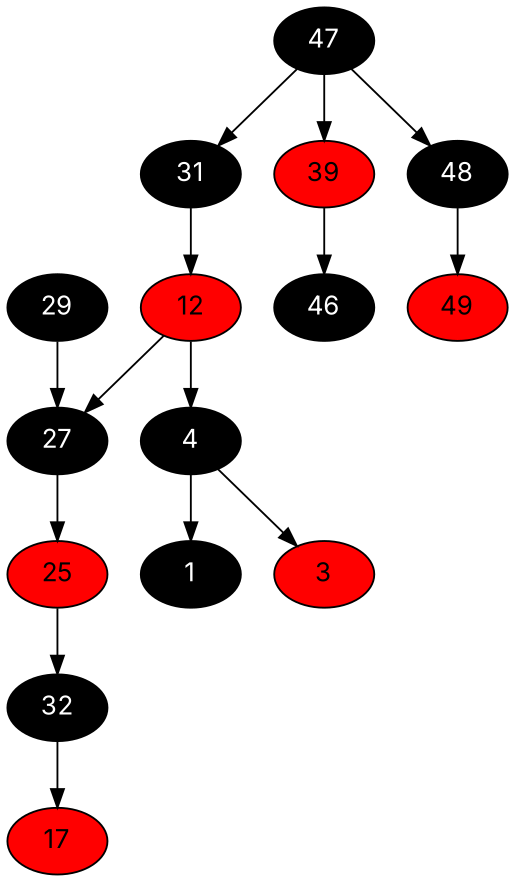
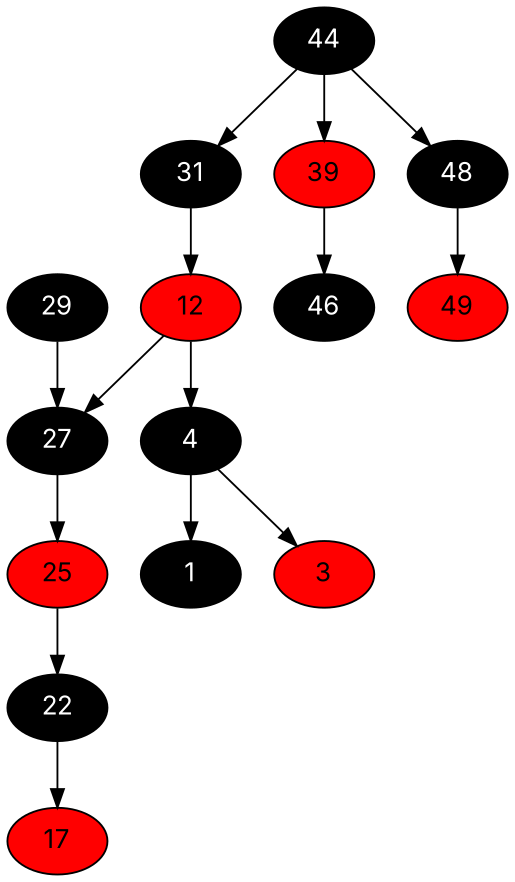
(324, 41) -> (324, 41)
(57, 708) -> (57, 708)
